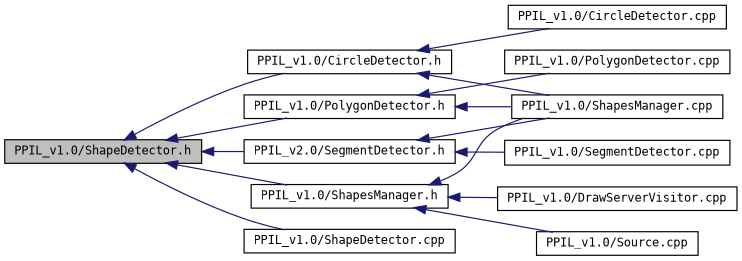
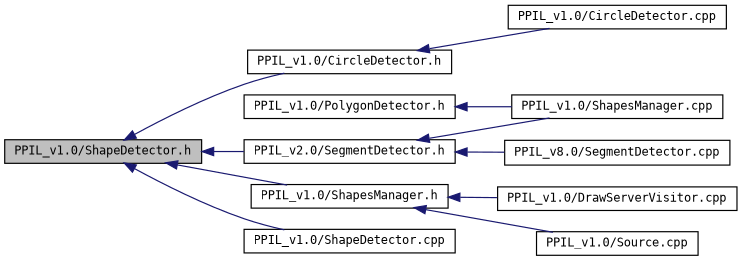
(617, 62) -> none
(507, 88) -> none
(232, 128) -> none
(481, 144) -> none
(617, 153) -> (617, 153)
